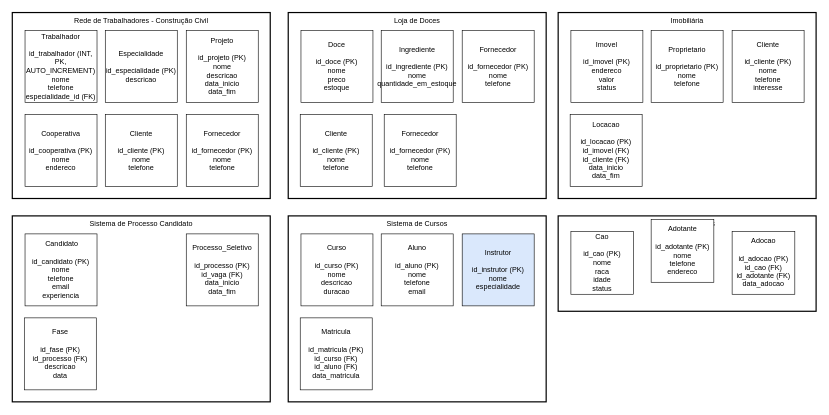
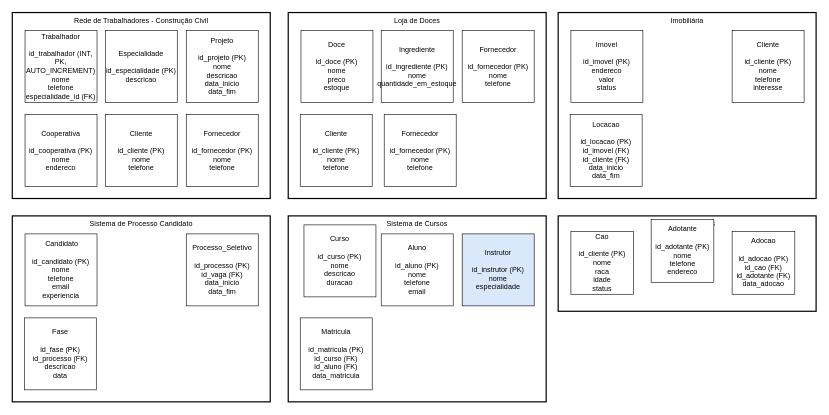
(687, 66) -> none
(602, 263) -> (602, 263)
(337, 270) -> (340, 261)
